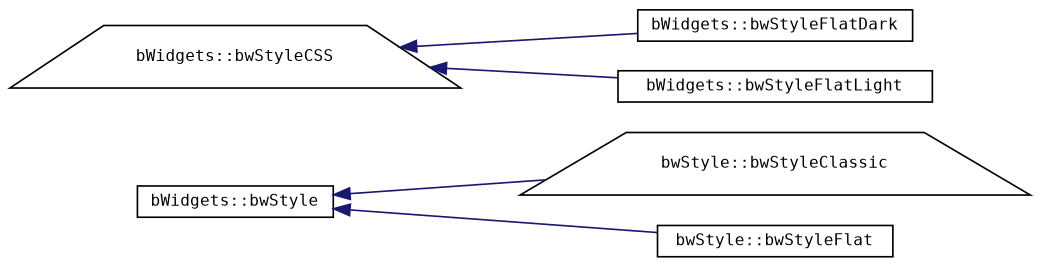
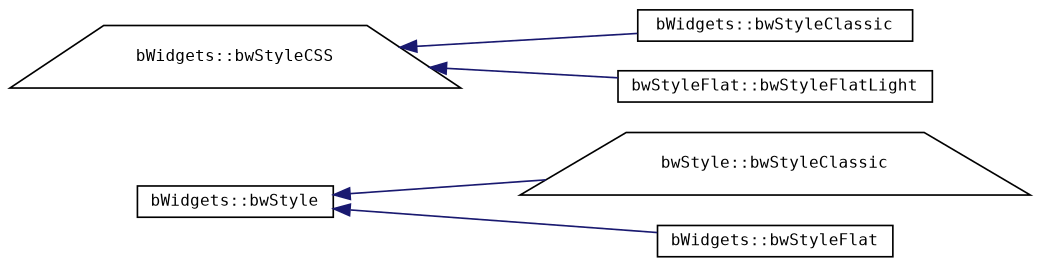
(775, 26) -> (775, 26)
(775, 86) -> (775, 86)
(775, 241) -> (775, 241)
